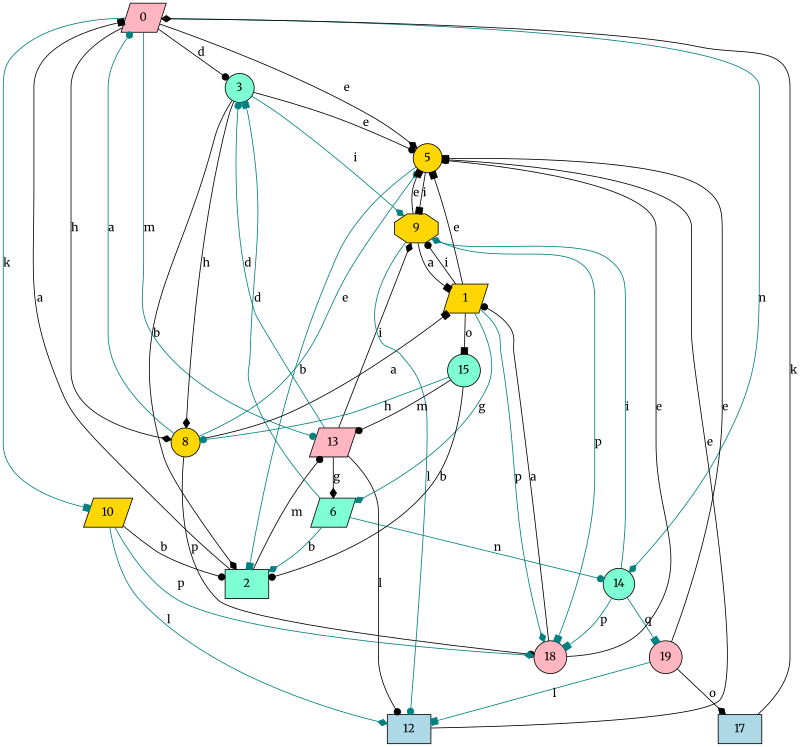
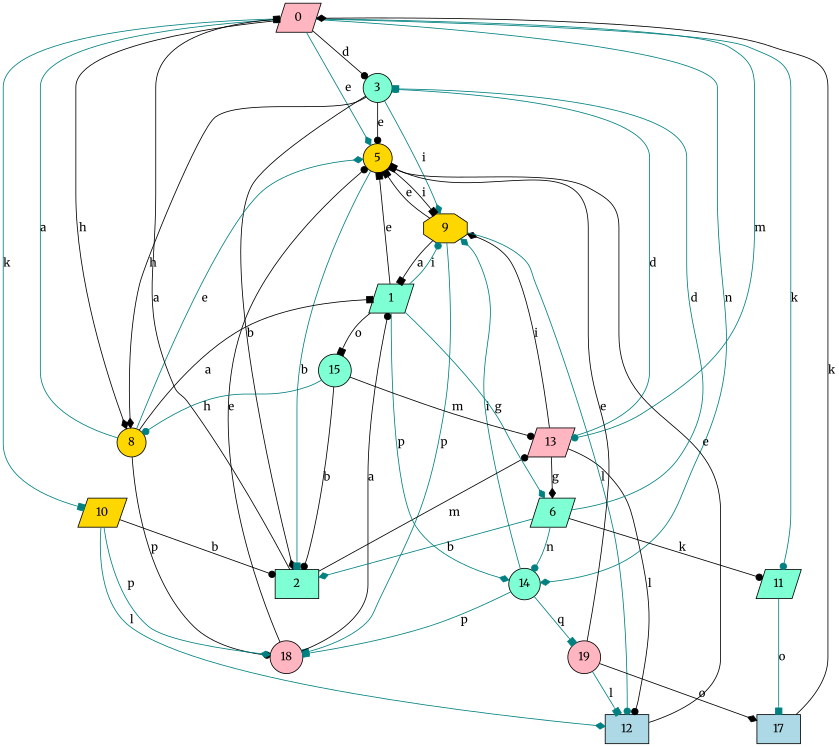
(289, 75) -> (336, 85)
(443, 266) -> (425, 268)
(466, 299) -> (391, 299)
(514, 469) -> (400, 471)
none -> (779, 584)
